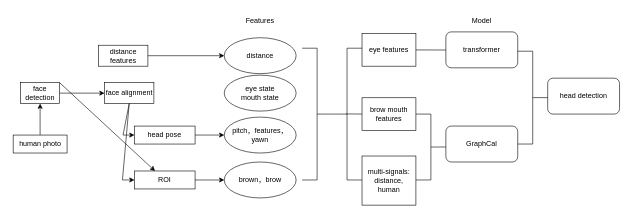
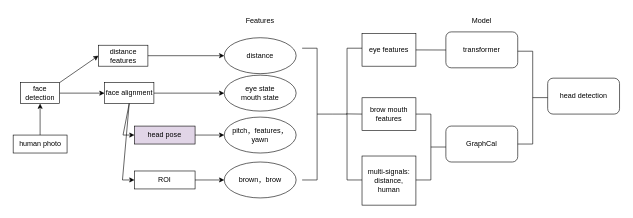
none -> (218, 93)
(164, 135) -> (164, 135)
(144, 161) -> (77, 71)
